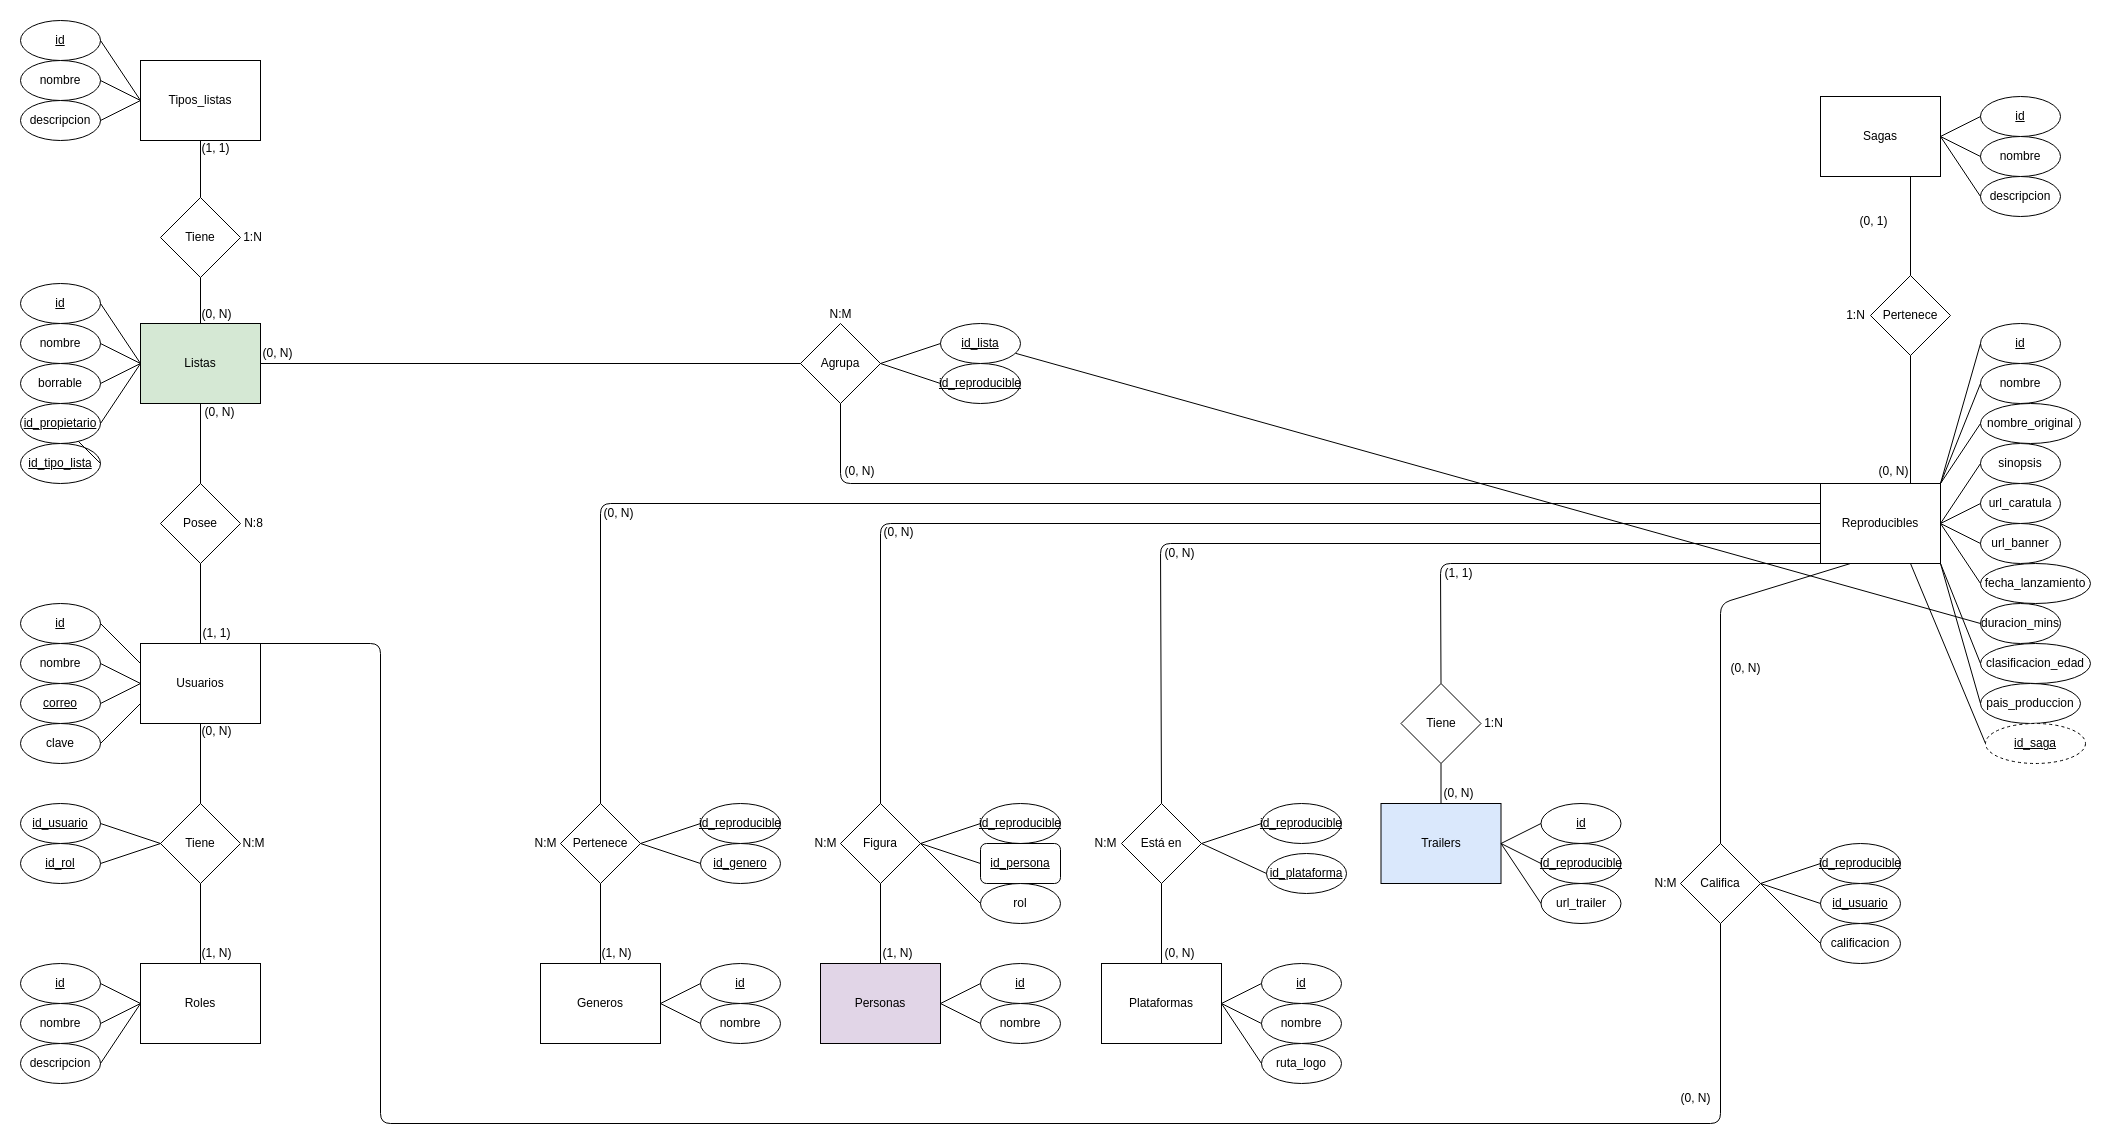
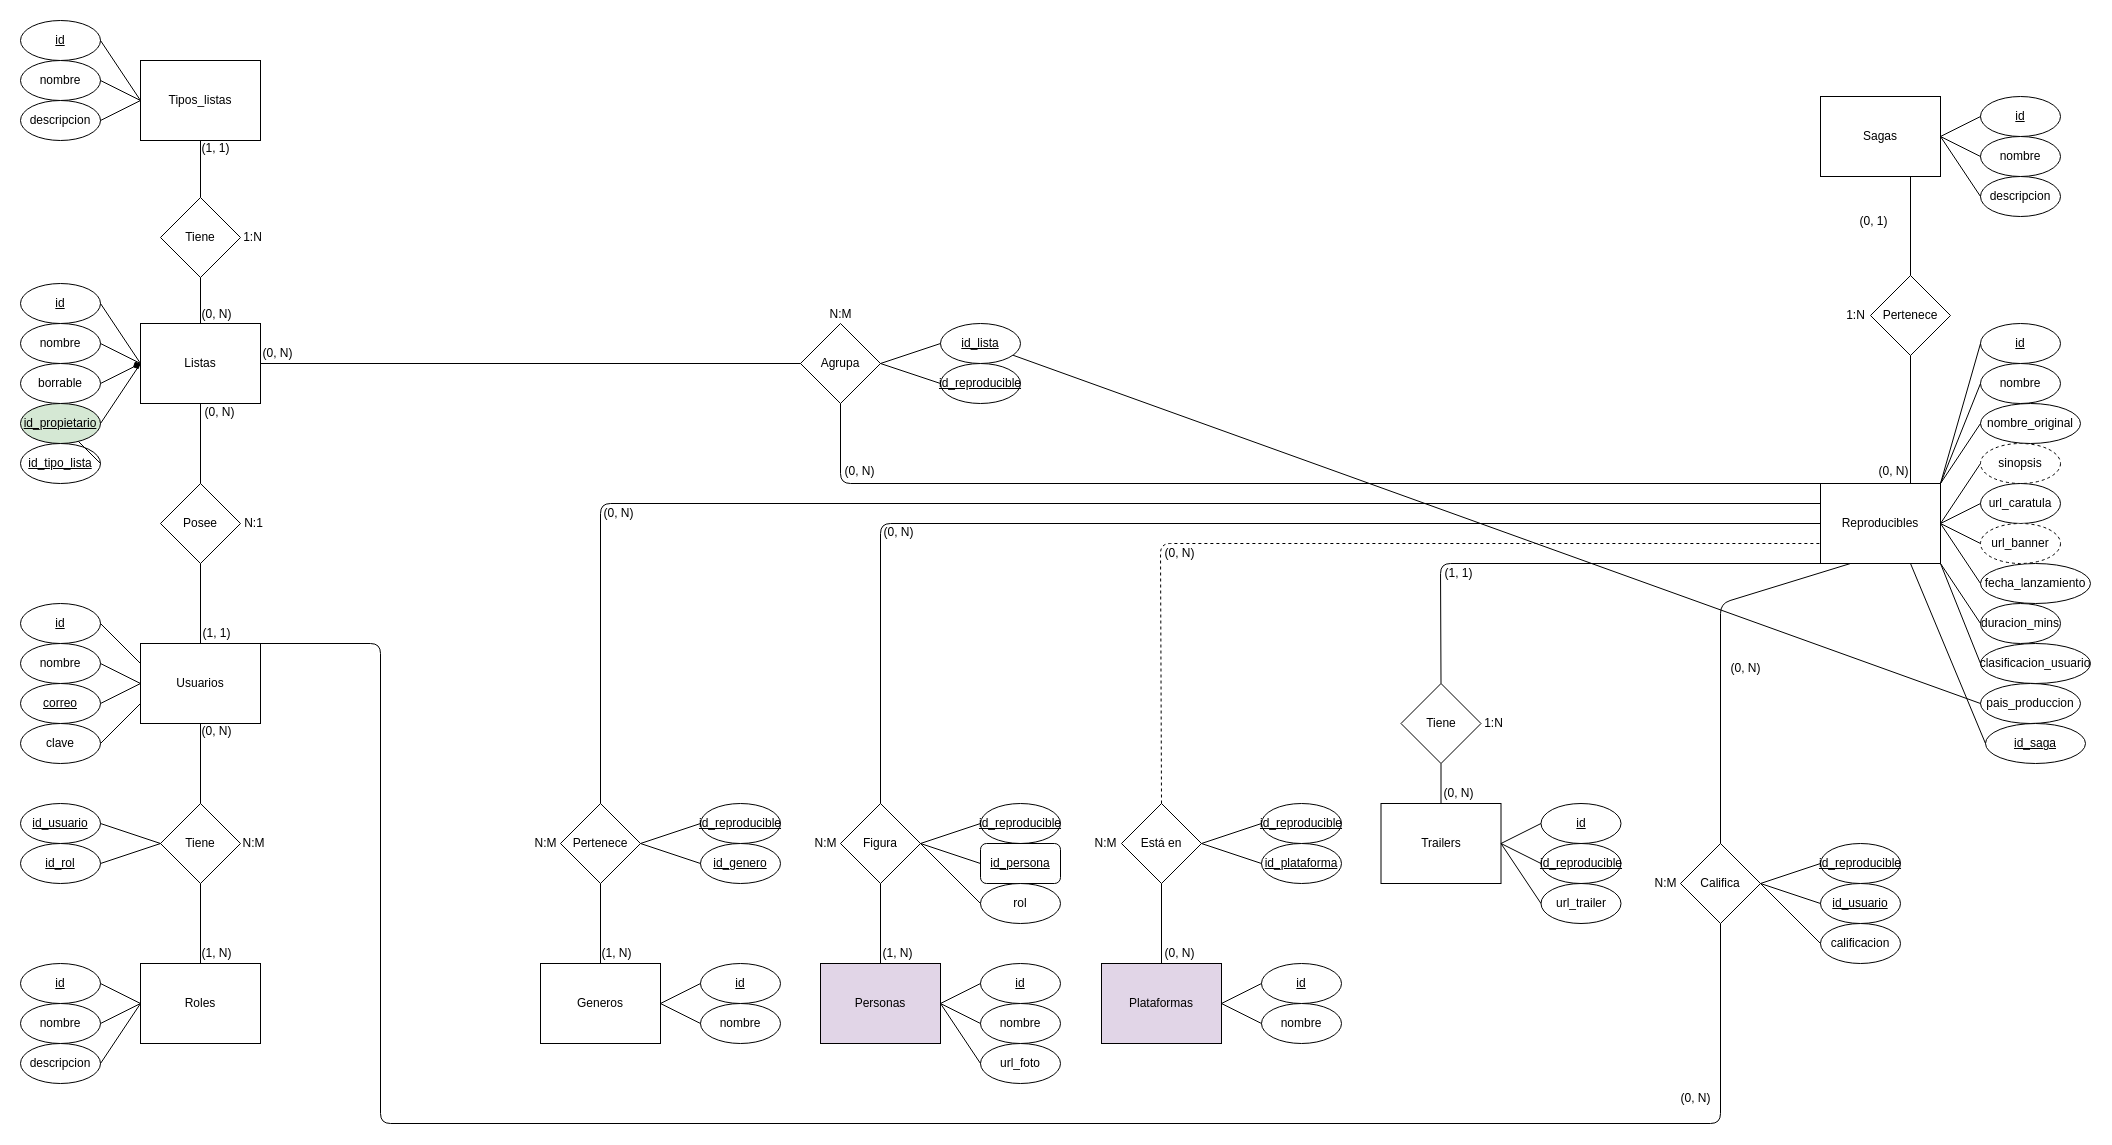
(201, 364) -> (201, 364)
(133, 367) -> (133, 367)
(1245, 417) -> (1962, 596)
(61, 424) -> (61, 424)
(2021, 464) -> (2021, 464)
(254, 524) -> (254, 524)
(1303, 544) -> (1303, 544)
(2021, 544) -> (2021, 544)
(1963, 641) -> (1788, 634)
(2036, 664) -> (2036, 664)
(2036, 744) -> (2036, 744)
(1441, 844) -> (1441, 844)
(1307, 874) -> (1302, 864)
(1162, 1004) -> (1162, 1004)
none -> (962, 1035)
(1243, 1035) -> none
none -> (1021, 1064)
(1302, 1064) -> none
